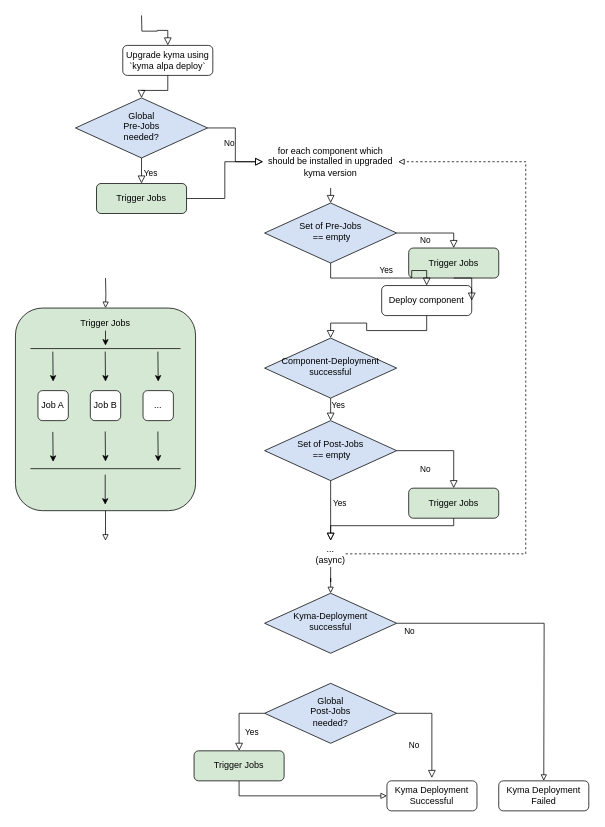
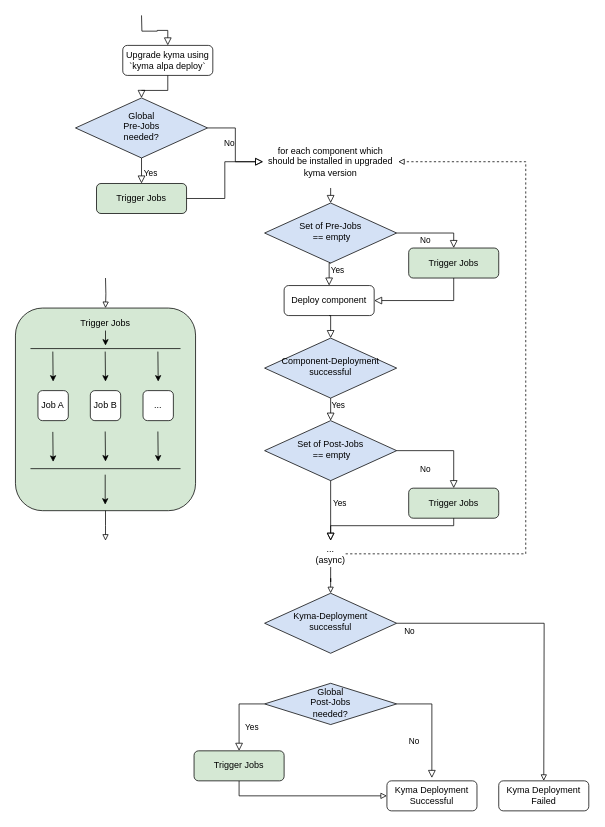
(426, 300) -> (329, 300)
(330, 713) -> (330, 704)
